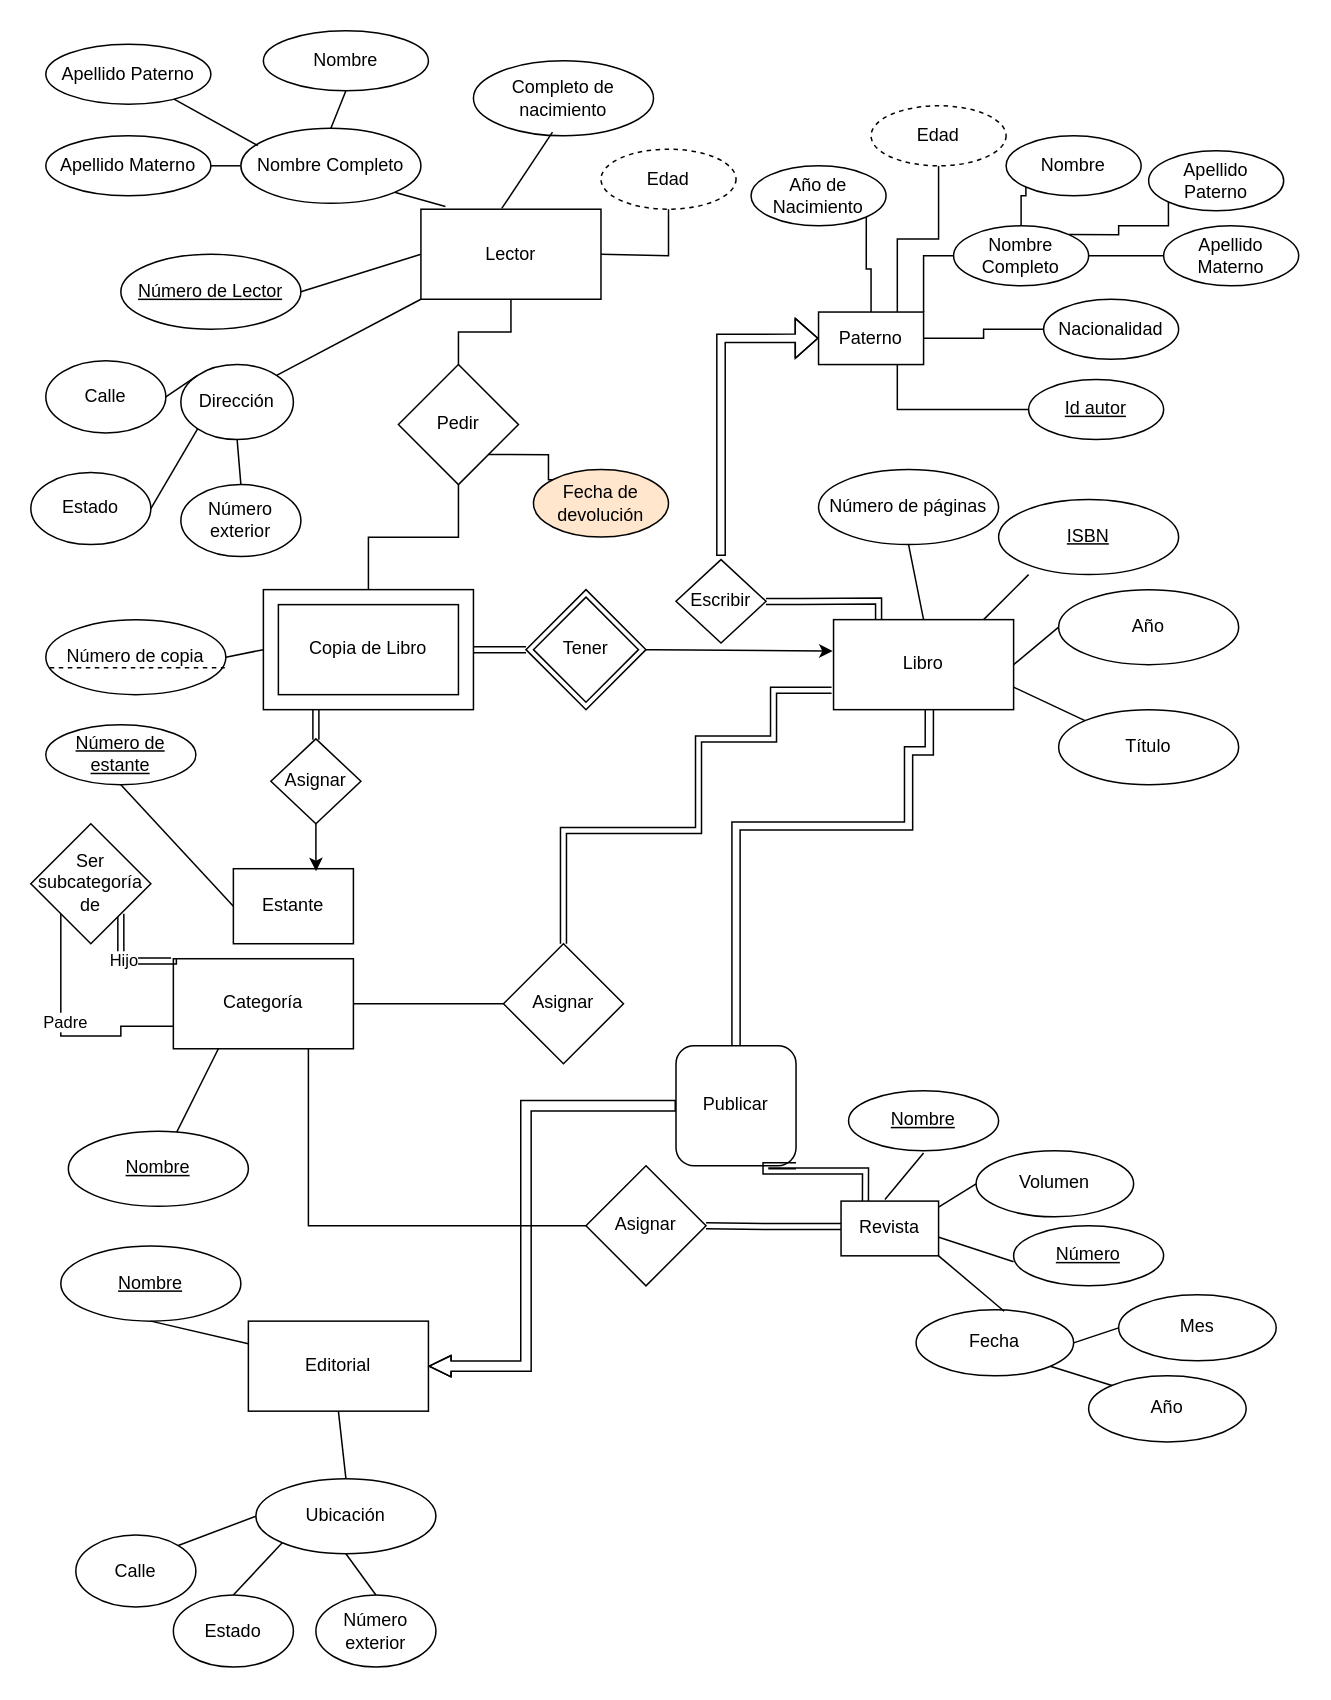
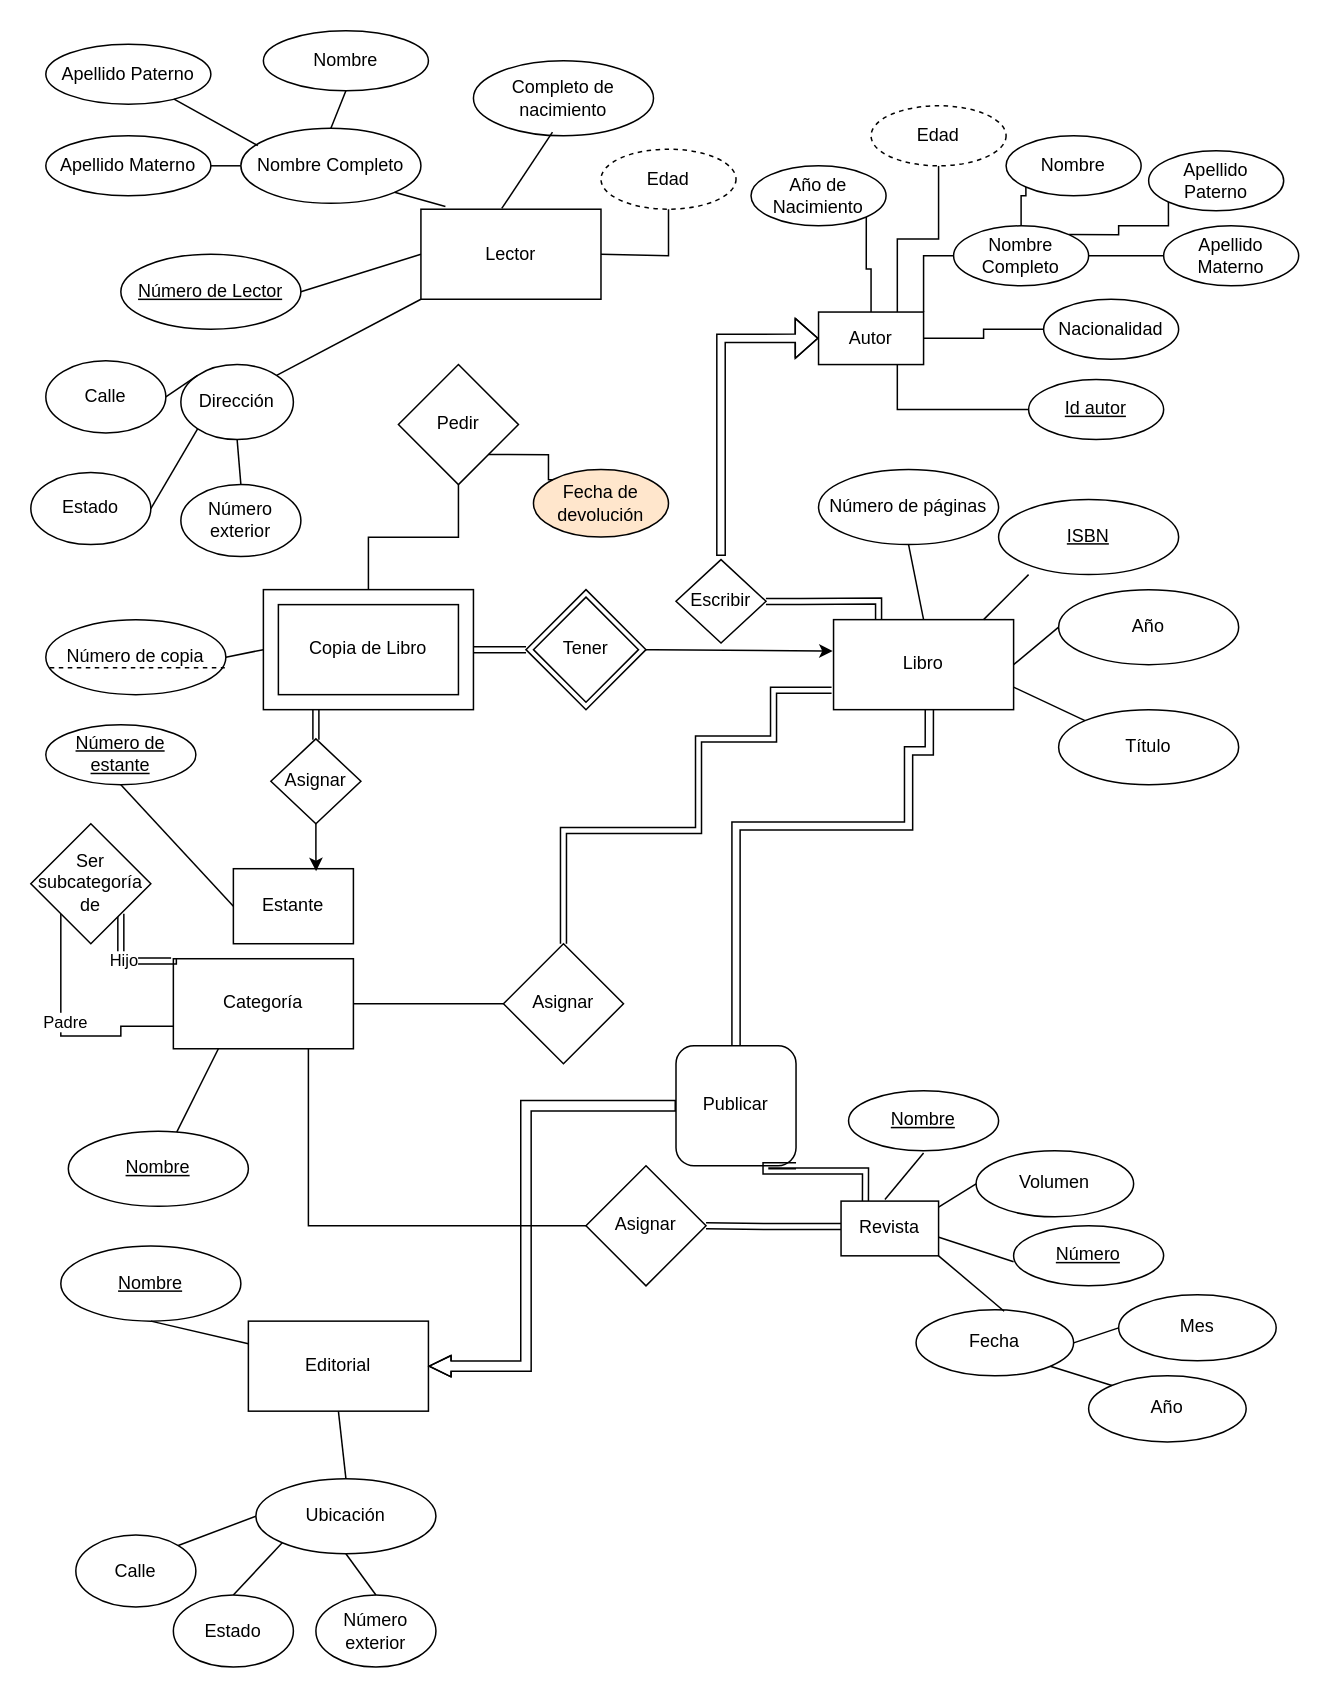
(485, 332) -> none
(871, 338) -> (871, 338)
